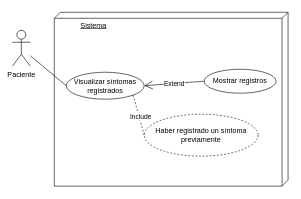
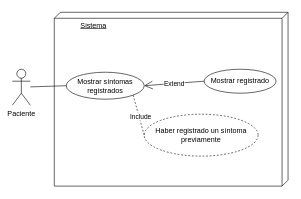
(21, 48) -> (21, 87)
(240, 81) -> (240, 81)
(105, 86) -> (105, 86)
